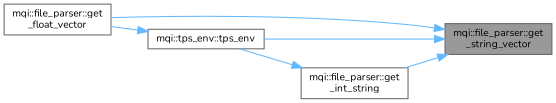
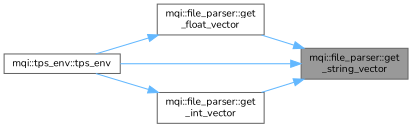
(125, 28) -> (122, 46)
(355, 83) -> (211, 108)
